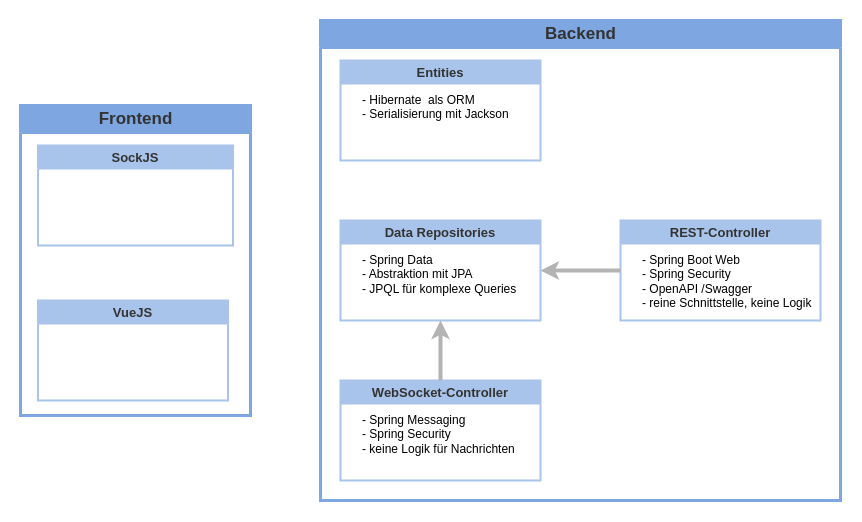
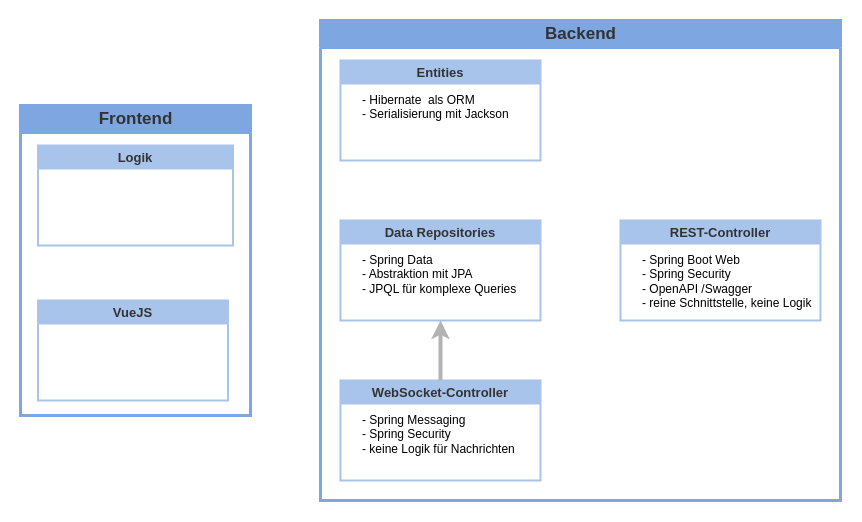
(135, 158) -> (135, 158)
(585, 271) -> none
